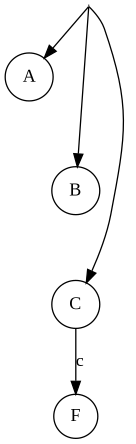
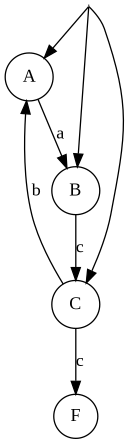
none -> (50, 128)
none -> (29, 202)
none -> (76, 241)
